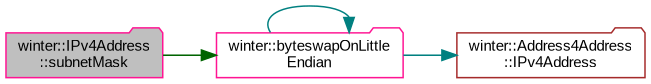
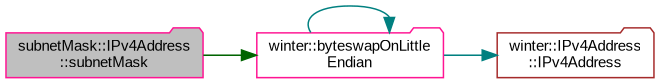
(84, 55) -> (105, 55)
(551, 55) -> (576, 55)
